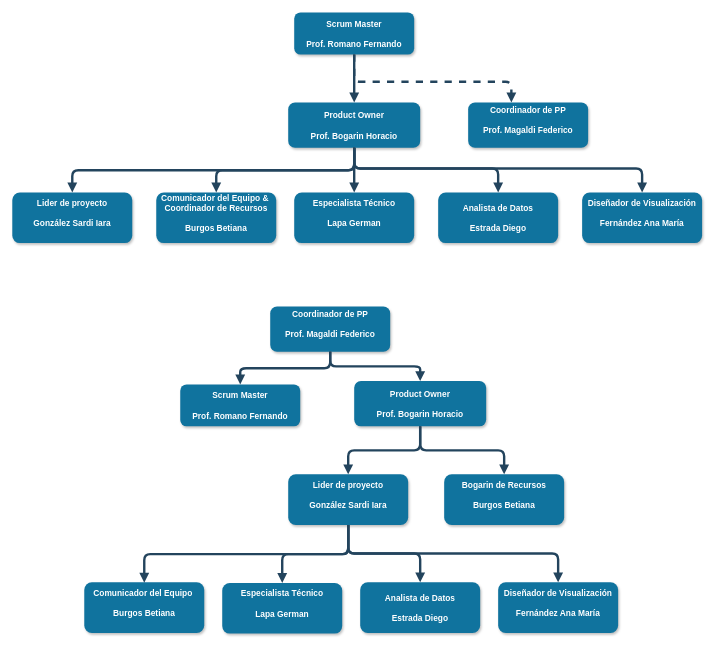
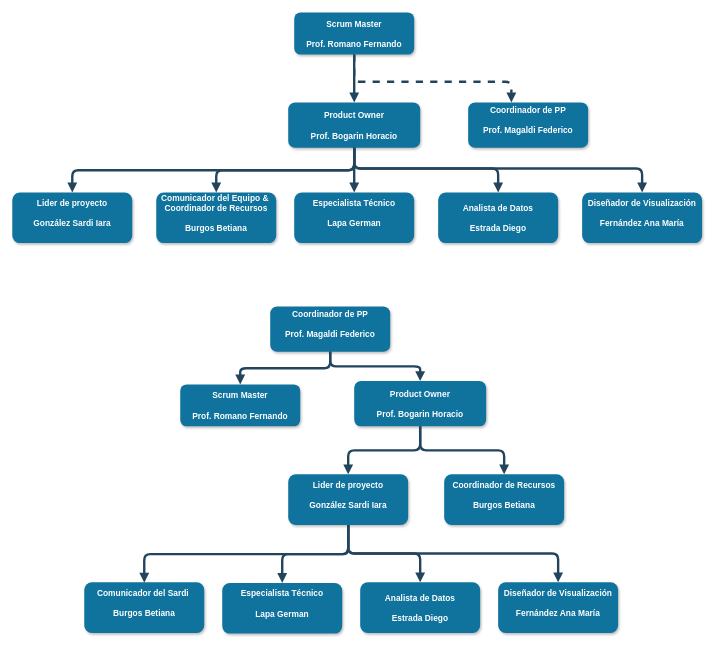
(504, 485) -> (504, 485)
(144, 593) -> (144, 593)
